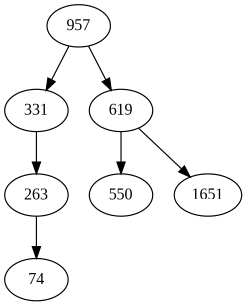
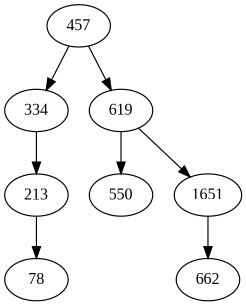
(79, 26) -> (79, 26)
(36, 110) -> (36, 110)
(36, 195) -> (36, 195)
(36, 280) -> (36, 280)
none -> (208, 280)
